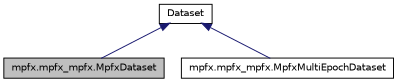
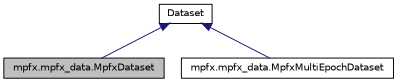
(84, 68) -> (84, 68)
(287, 68) -> (287, 68)
